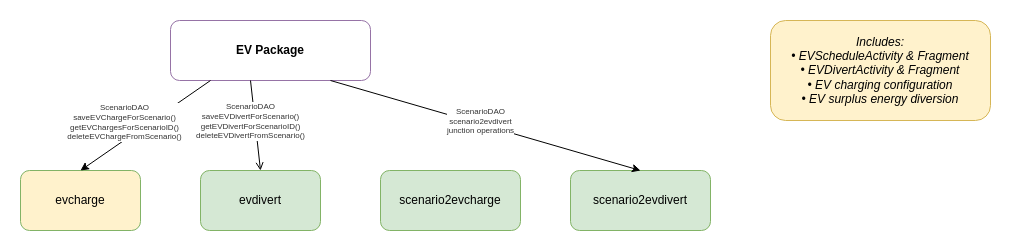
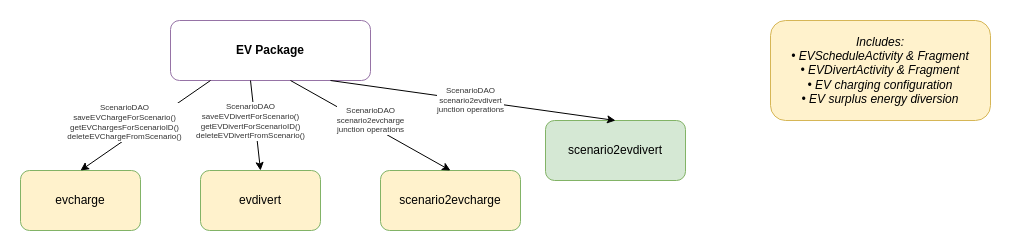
none -> (367, 124)
(260, 164) -> (260, 162)
(261, 201) -> (261, 201)
(451, 201) -> (451, 201)
(641, 201) -> (616, 151)
